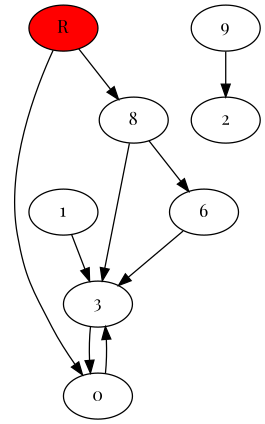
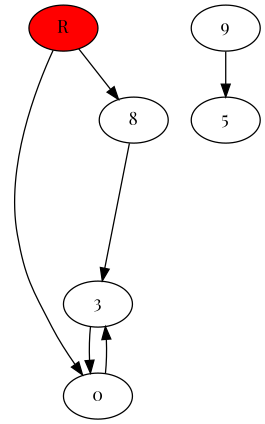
(226, 120) -> (226, 120)
(63, 212) -> none
(204, 212) -> none
